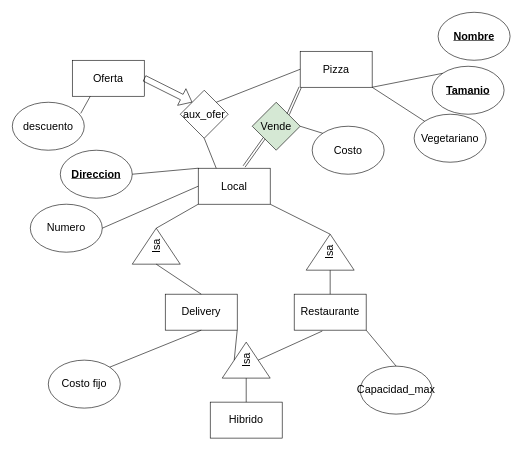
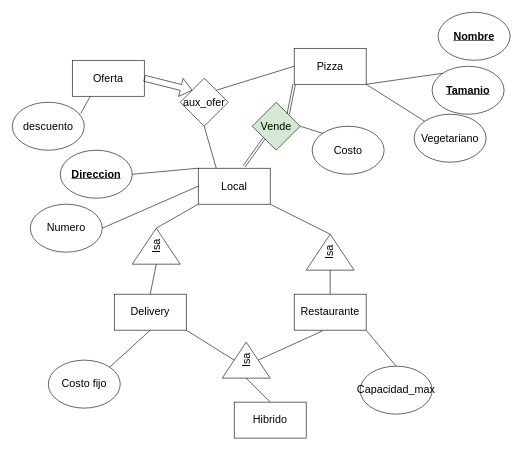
(336, 69) -> (330, 66)
(204, 114) -> (204, 102)
(201, 312) -> (150, 312)
(246, 420) -> (270, 420)
